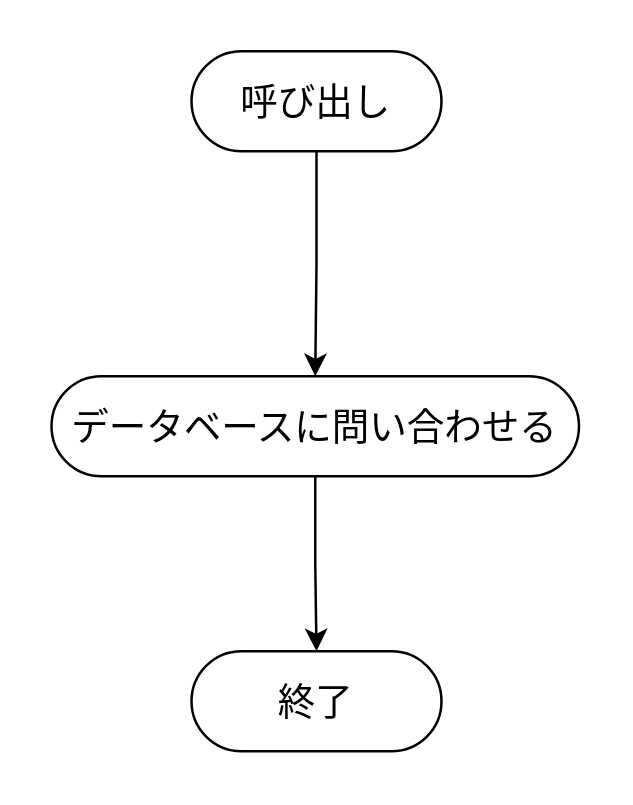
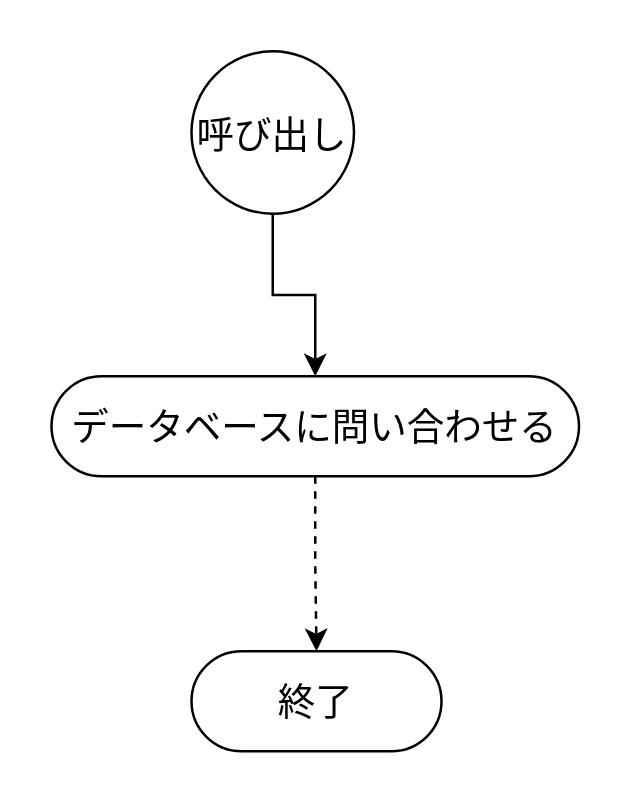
(316, 101) -> (273, 133)
(315, 557) -> (315, 557)
